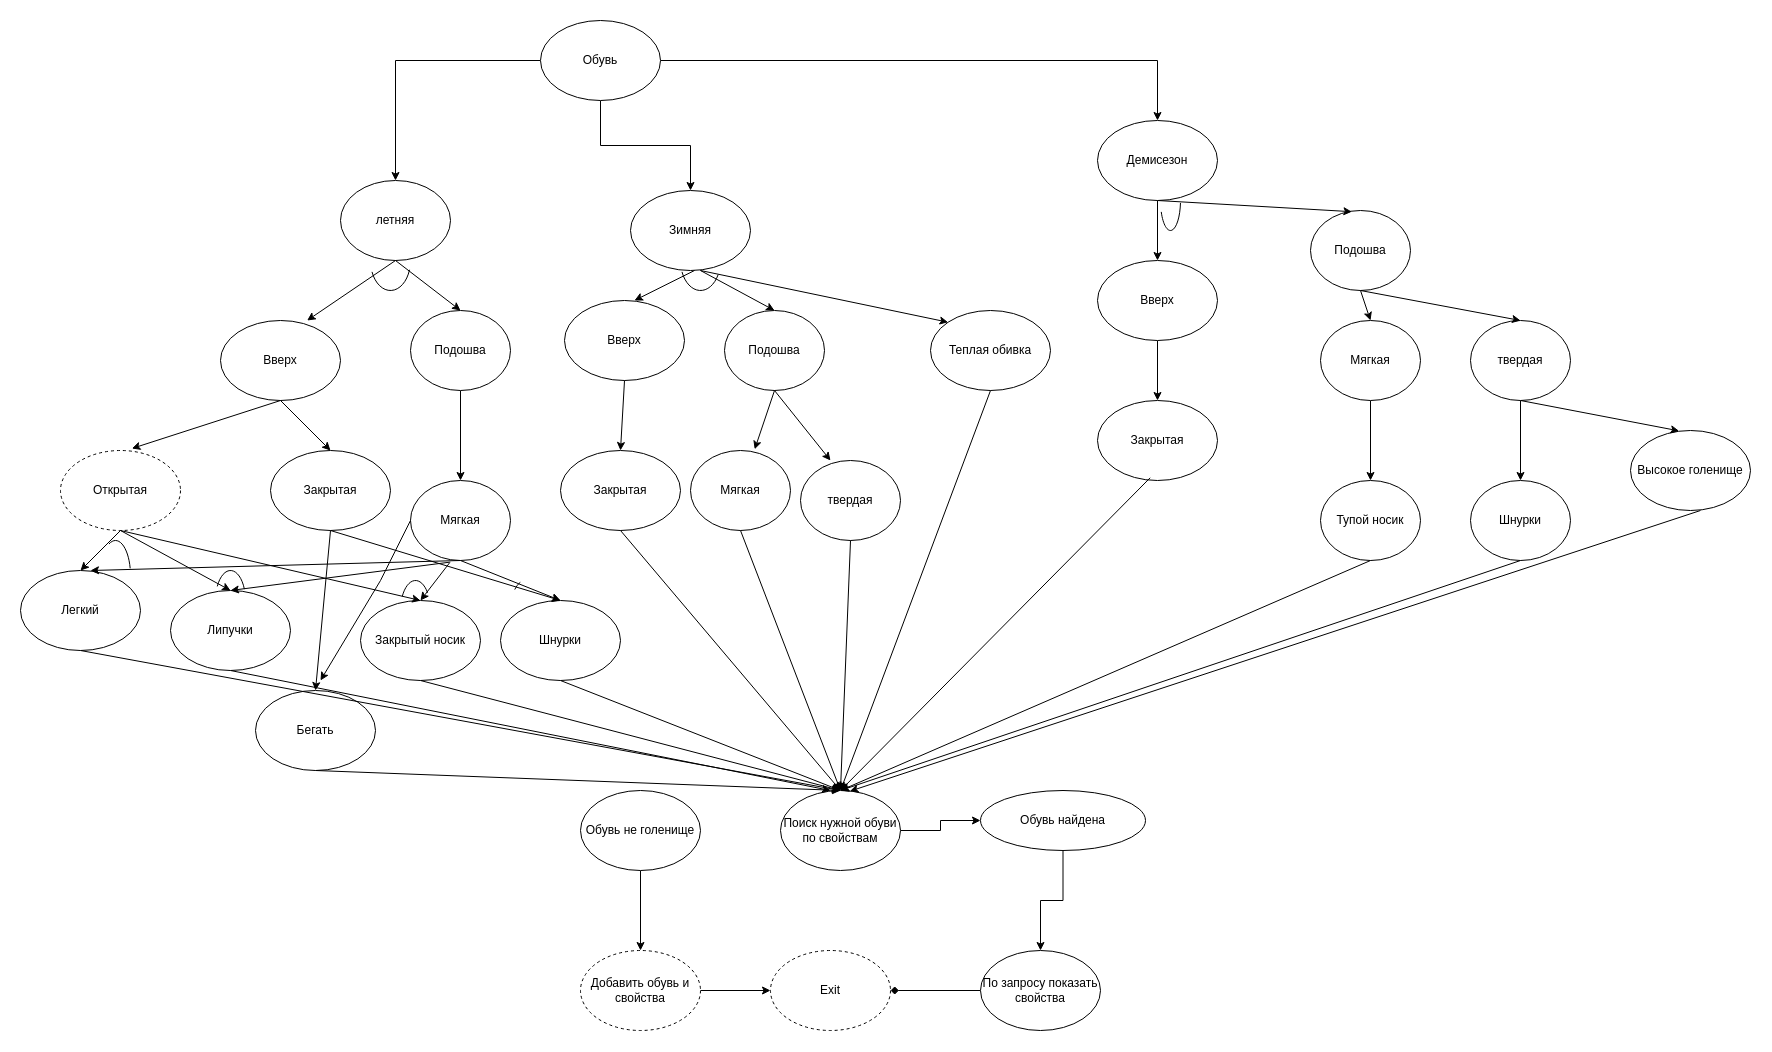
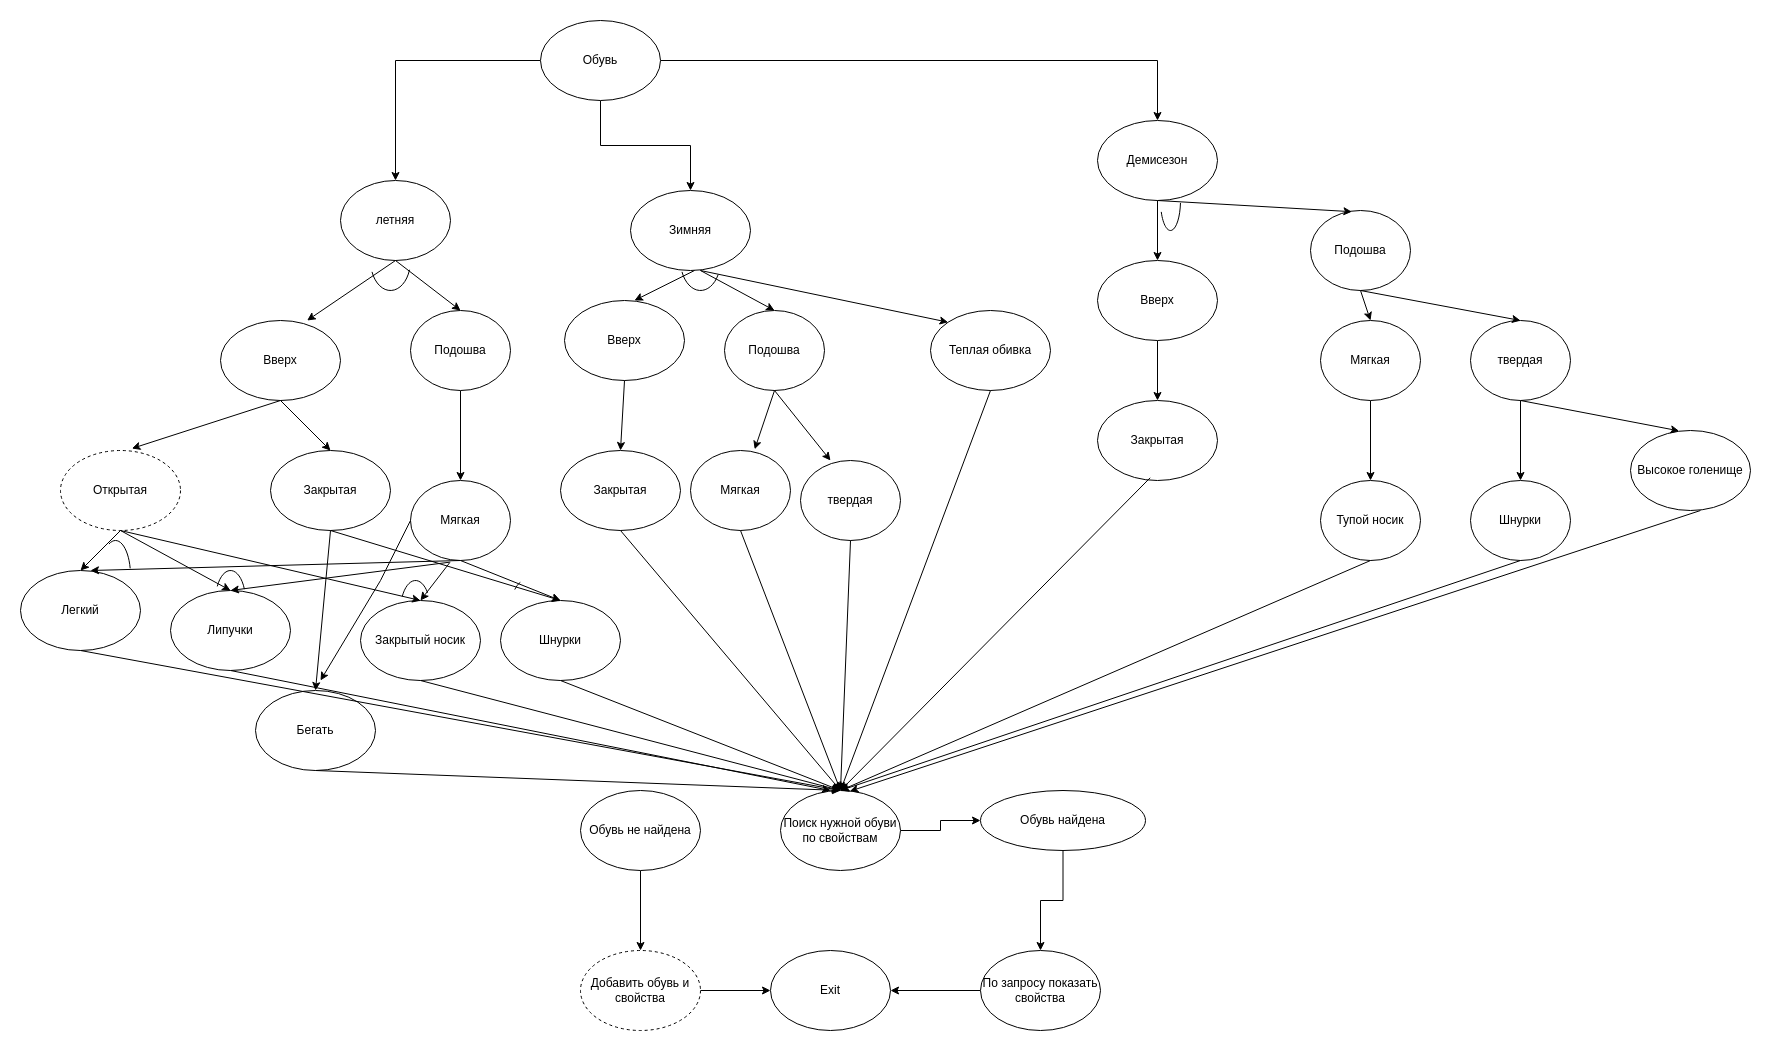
(641, 831) -> (641, 831)
(831, 991) -> (831, 991)
(899, 991) -> (898, 991)
